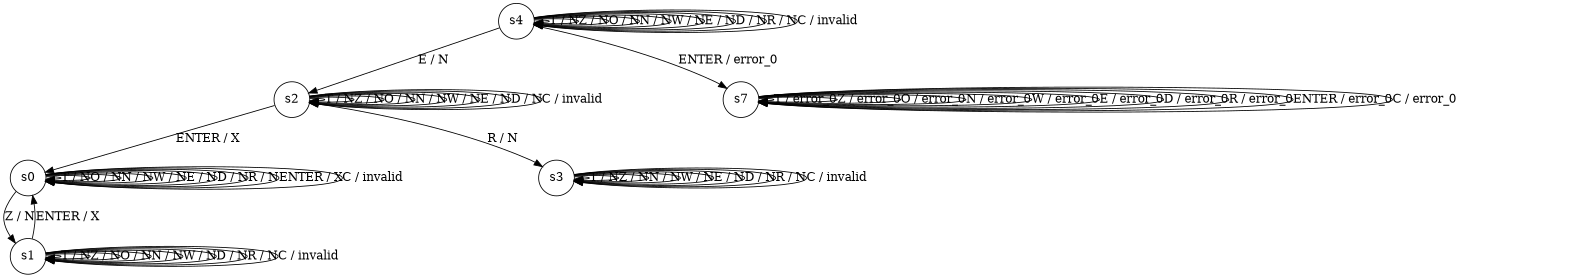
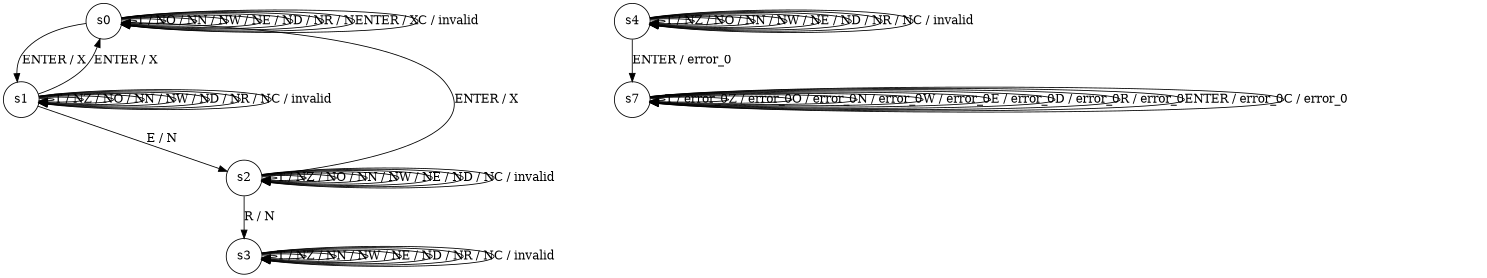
(408, 59) -> (129, 137)
(20, 217) -> (54, 60)
